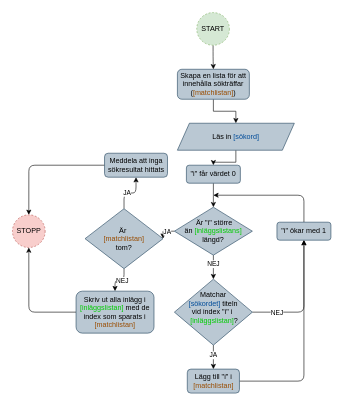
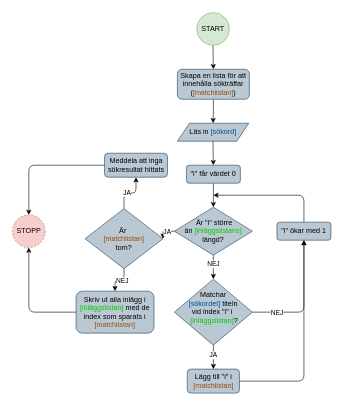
(213, 29) -> (213, 29)
(236, 137) -> (213, 132)
